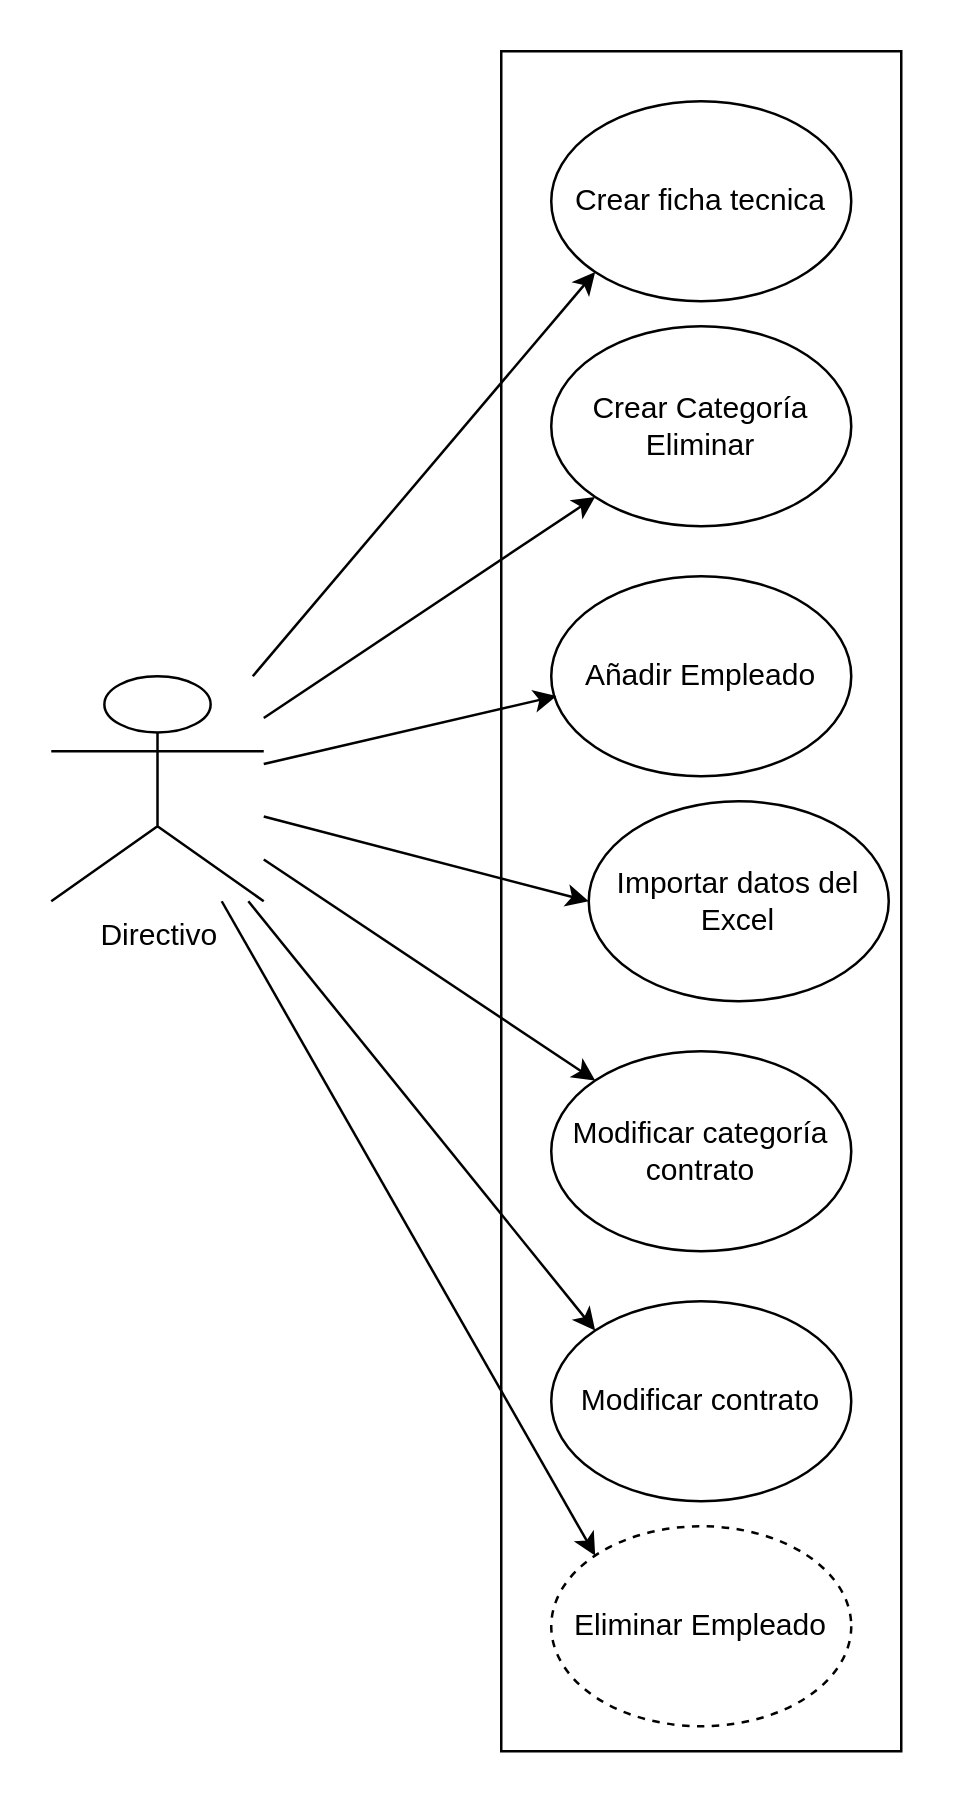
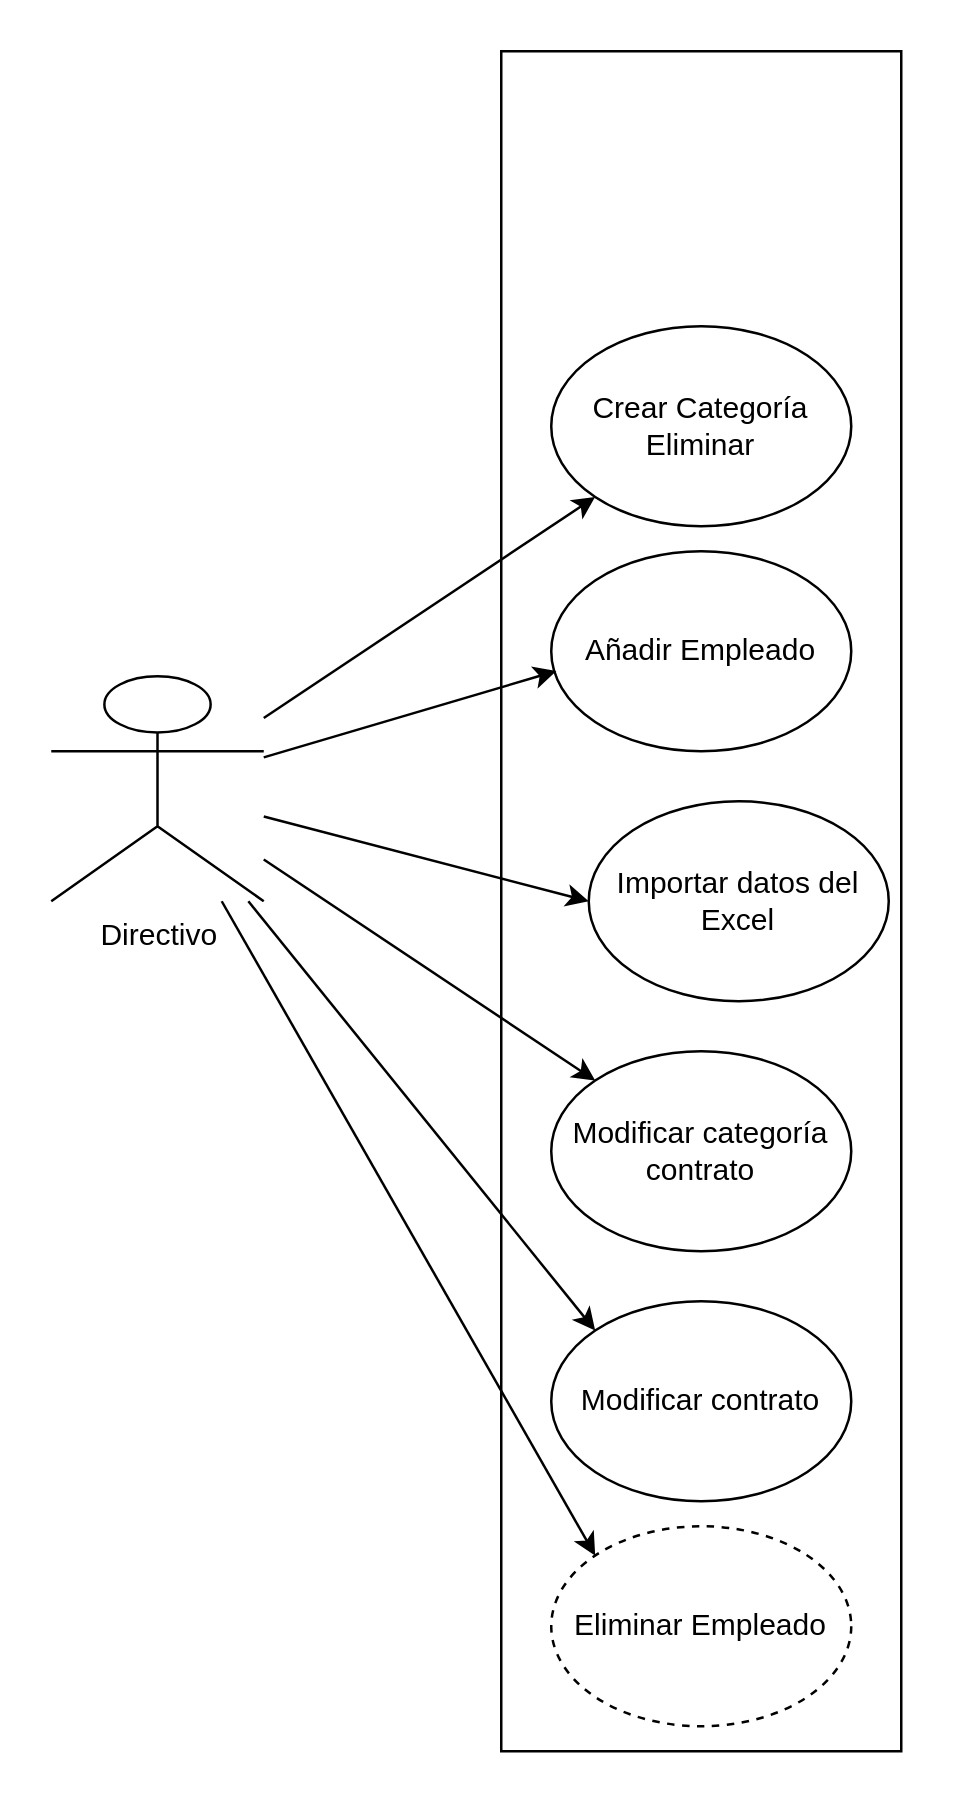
(701, 201) -> none
(419, 481) -> none
(701, 676) -> (701, 651)
